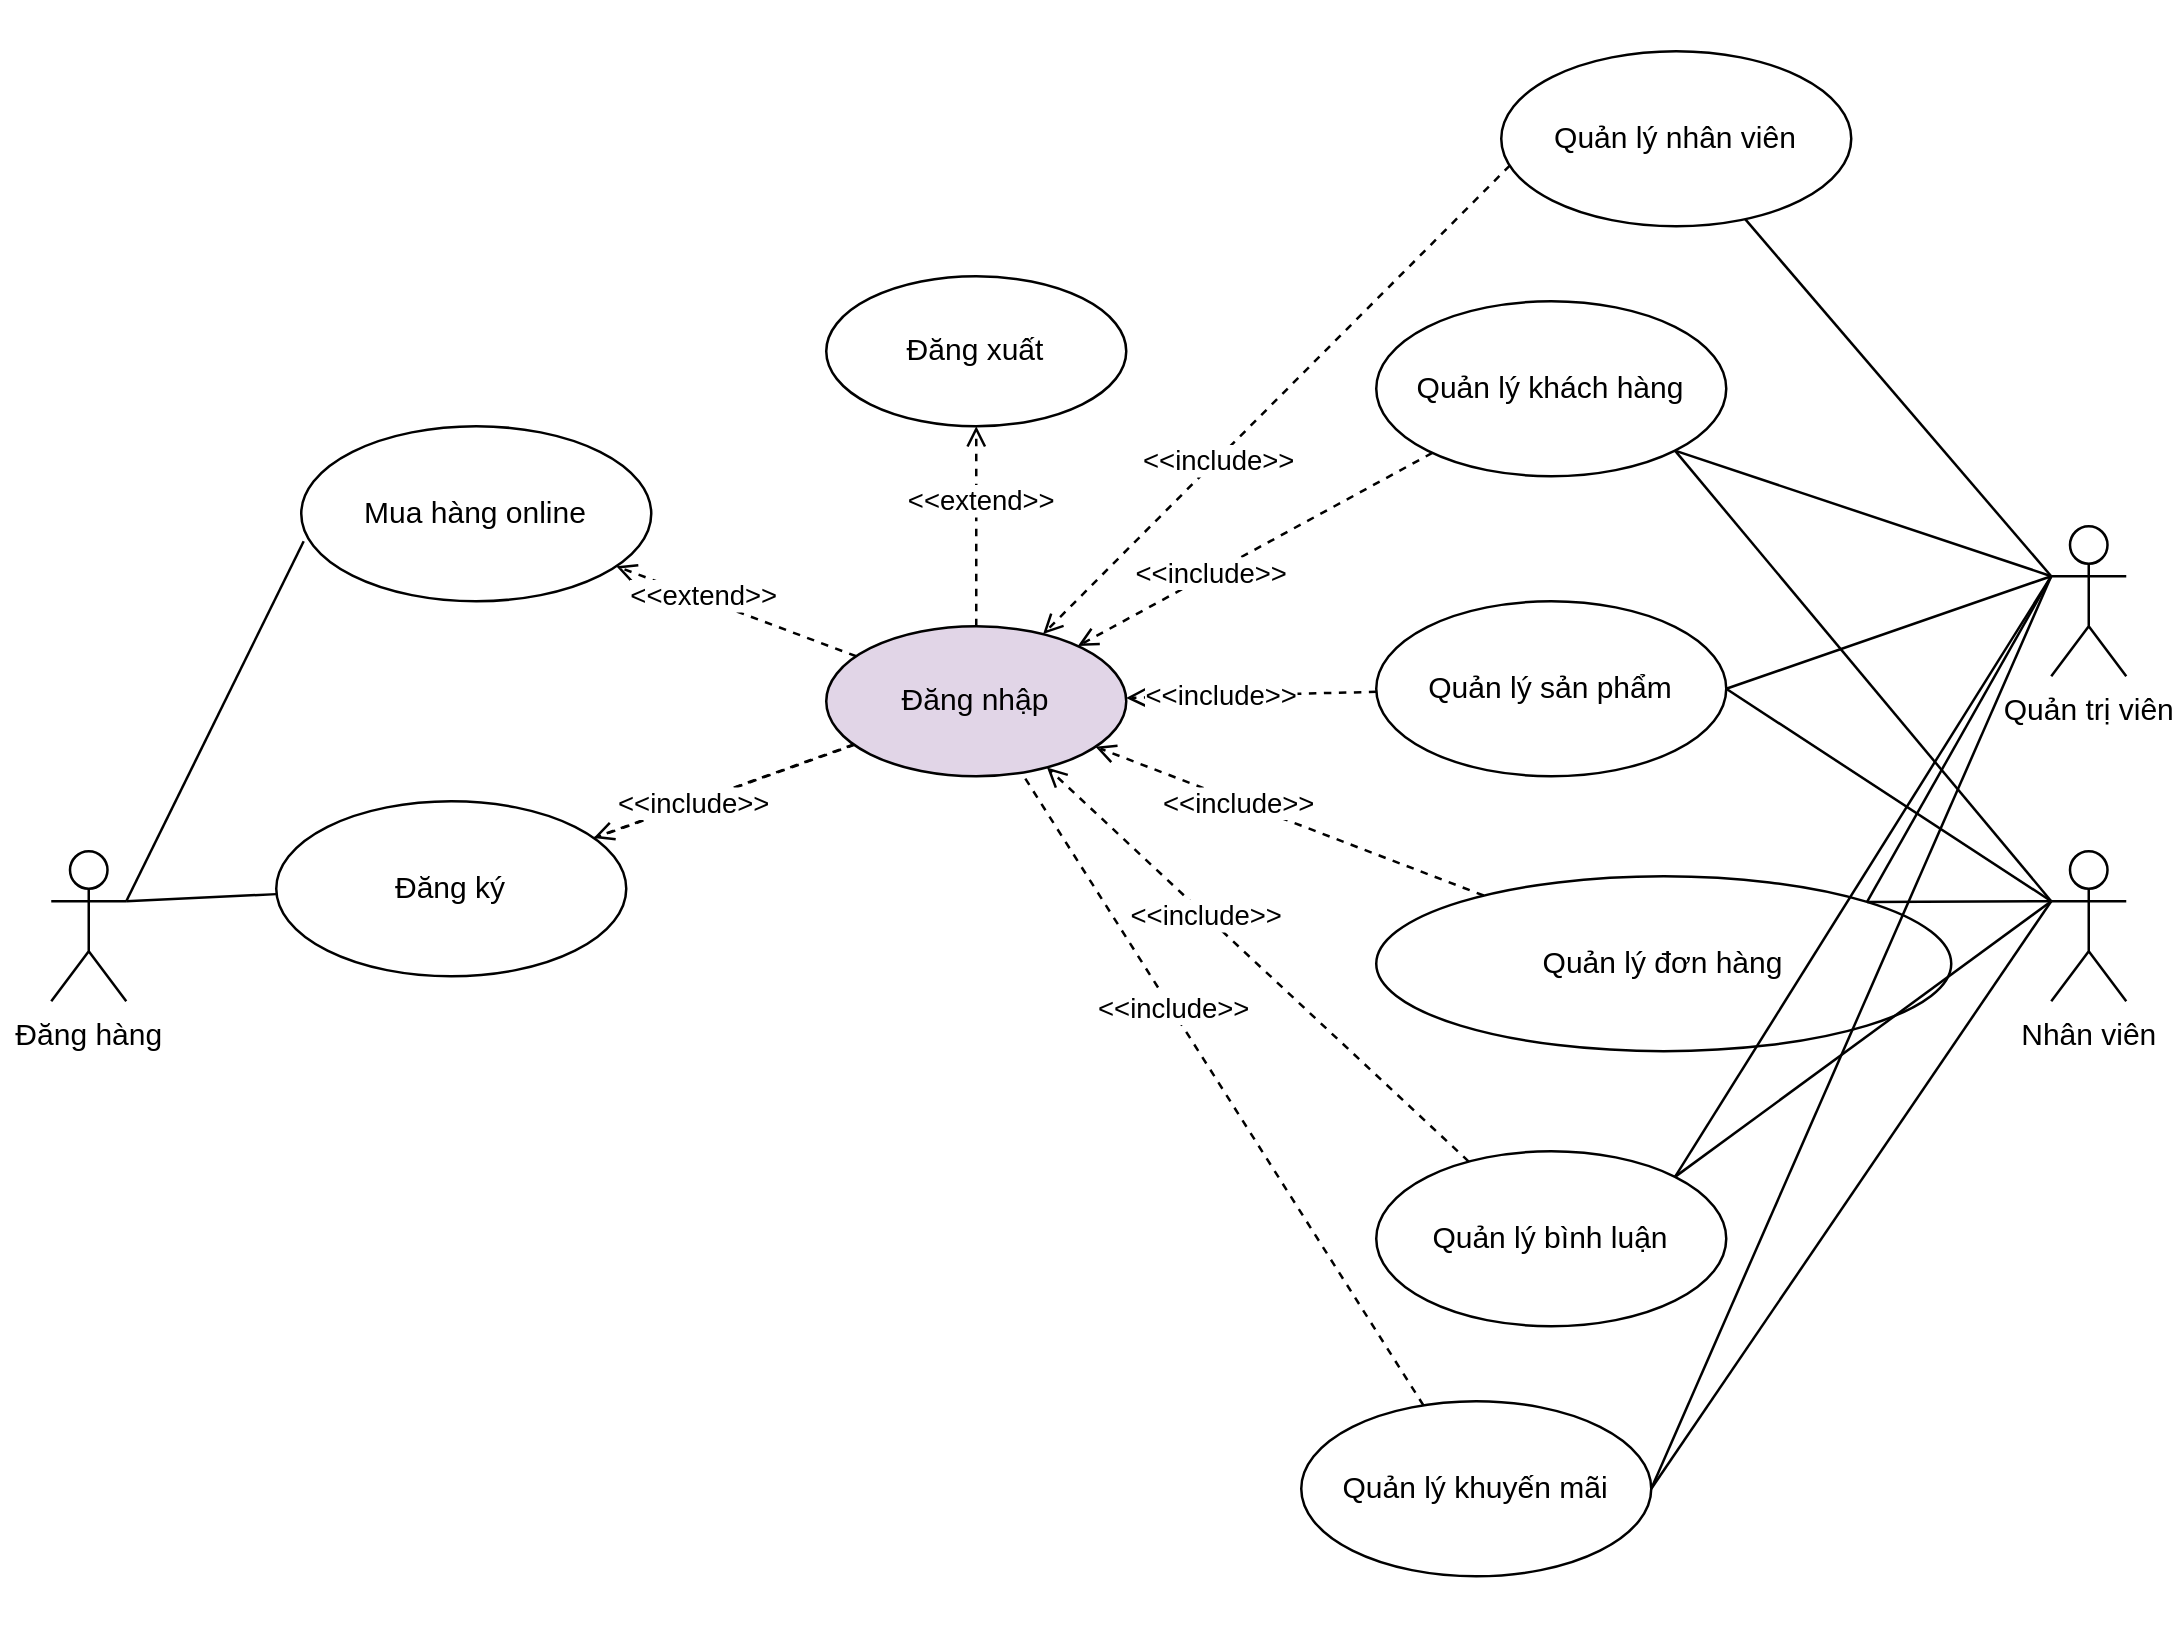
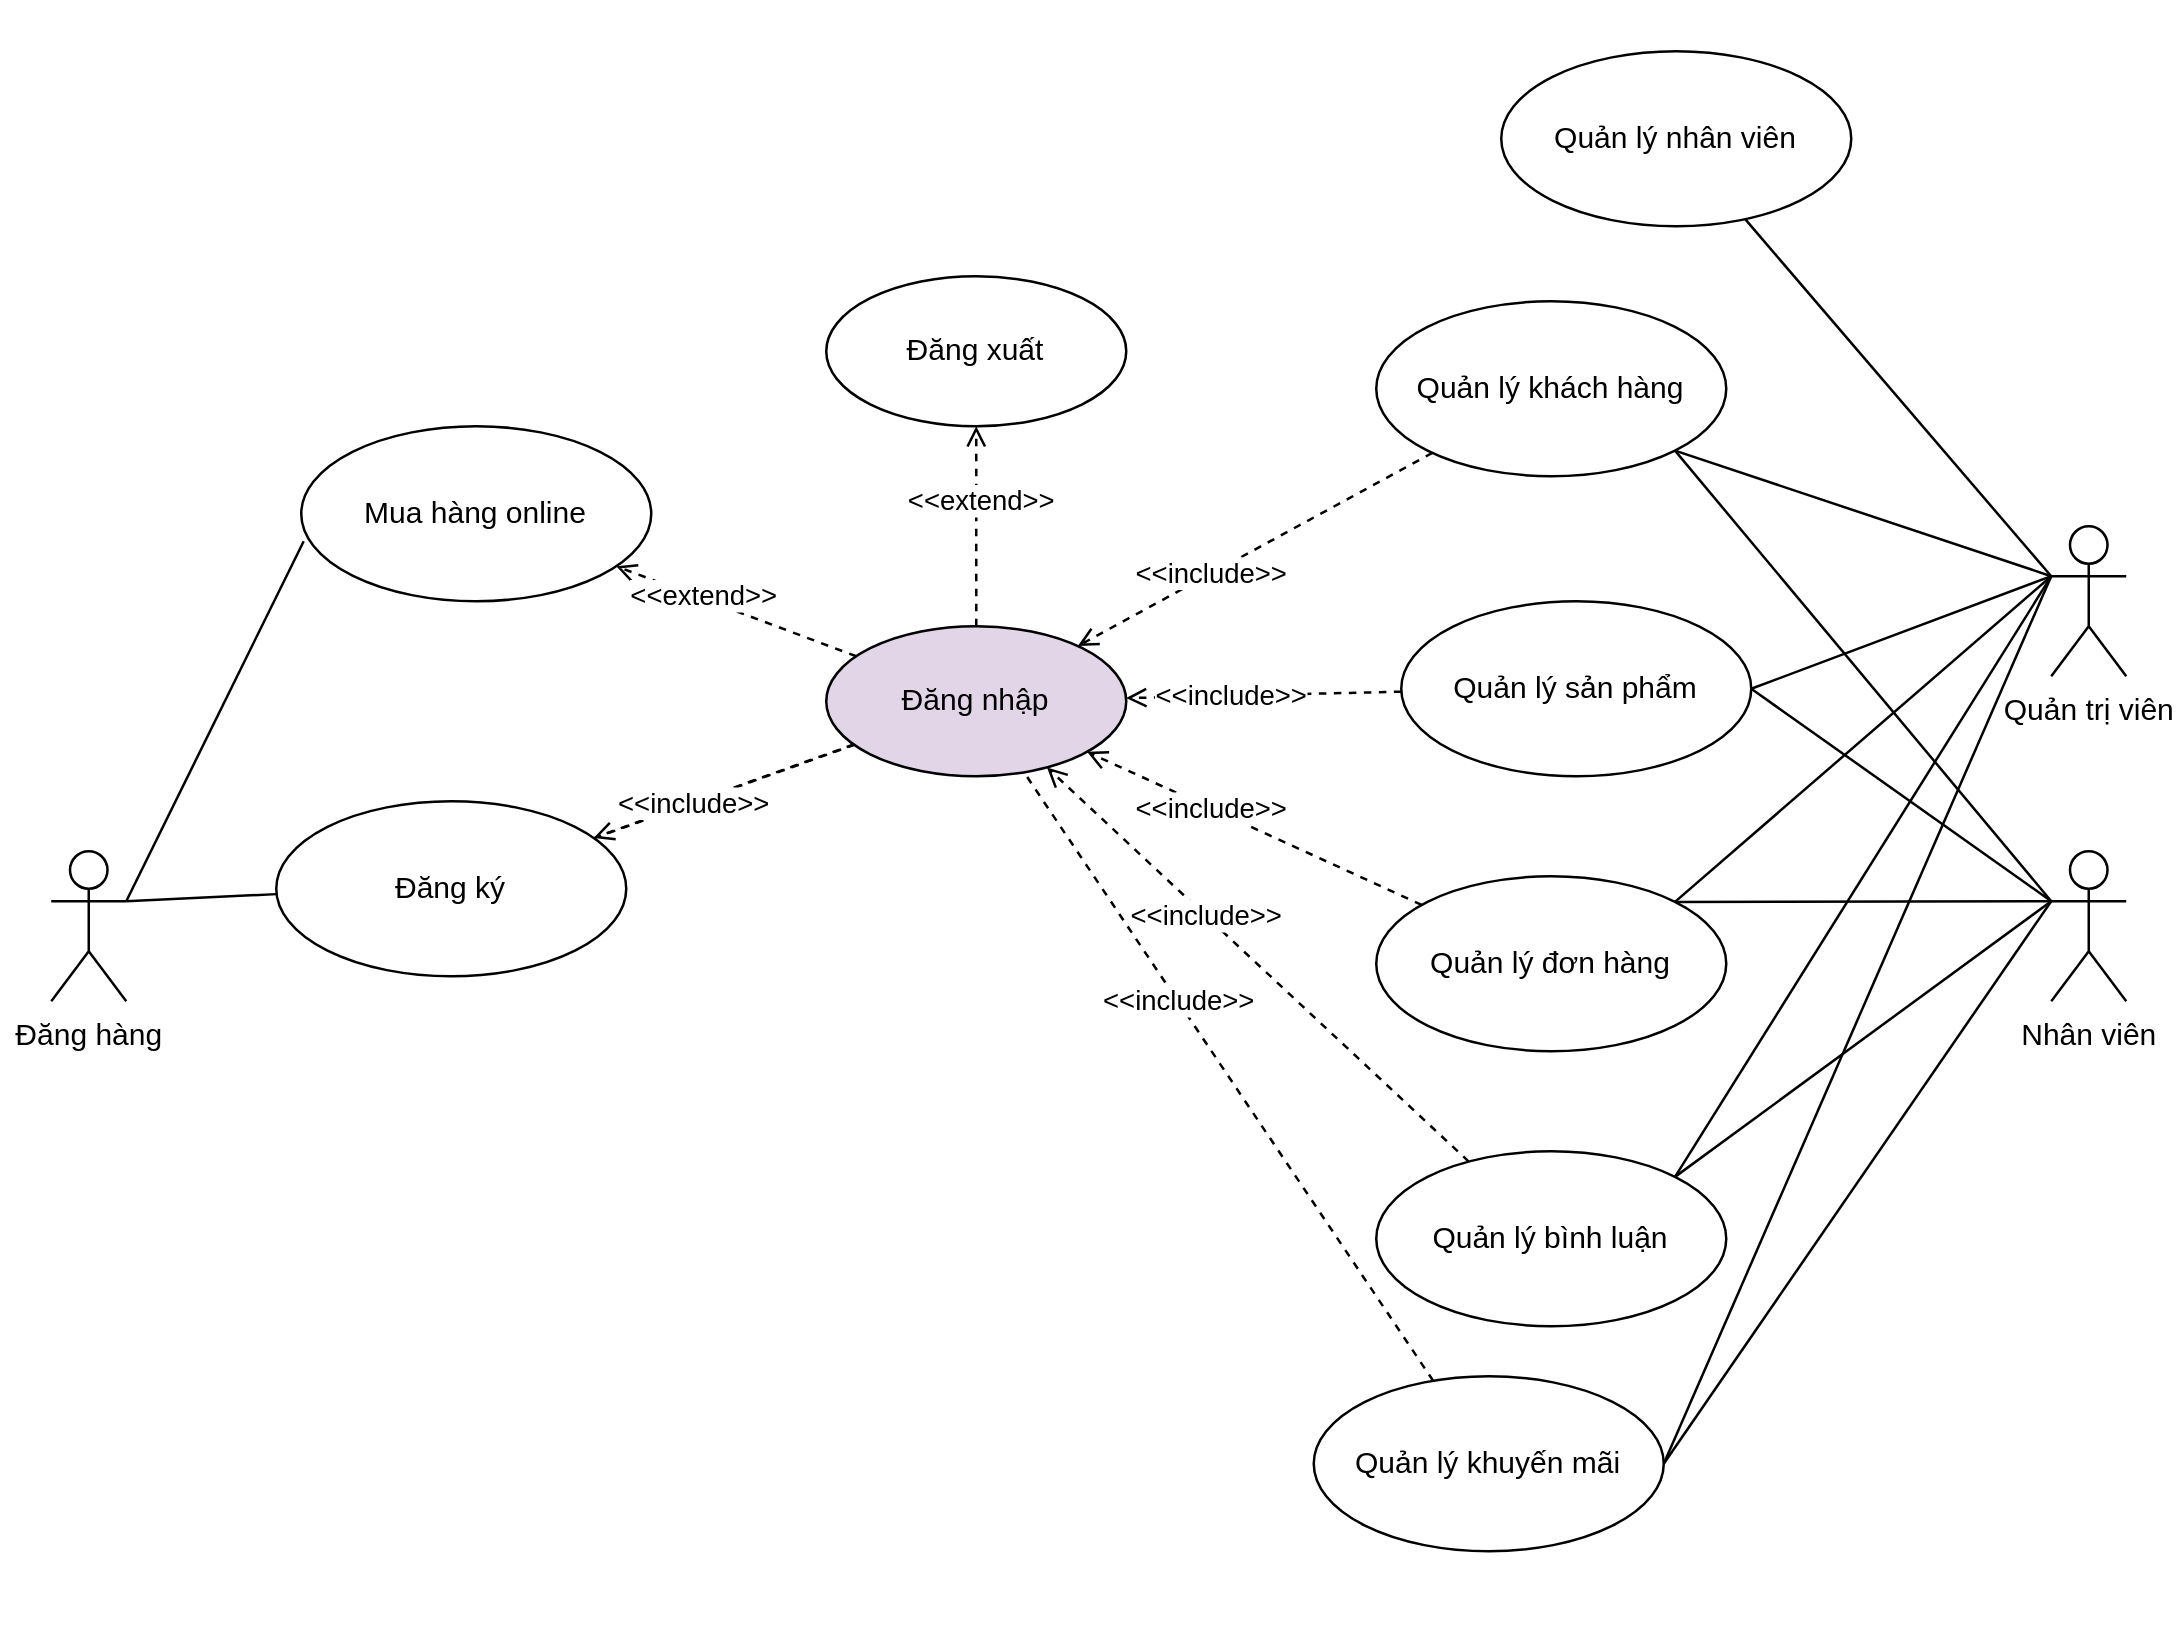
(1370, 306) -> none
(1551, 689) -> (1576, 689)
(1664, 964) -> (1551, 964)
(1476, 1489) -> (1489, 1464)
